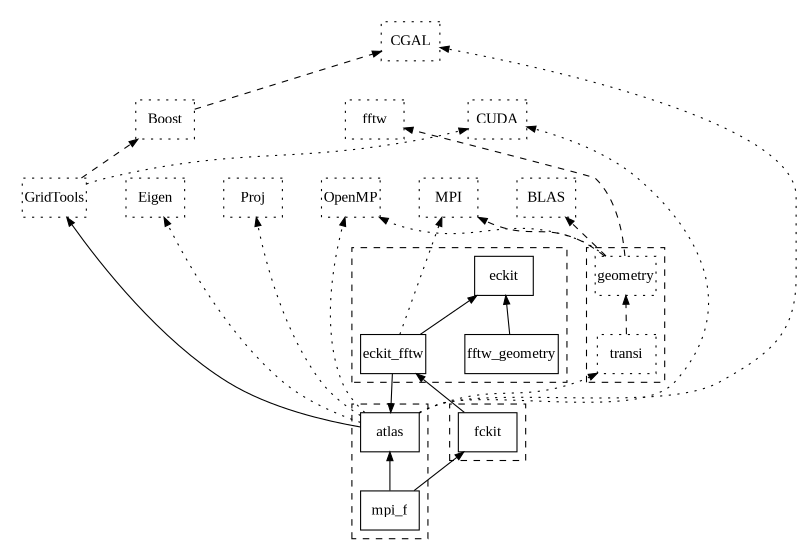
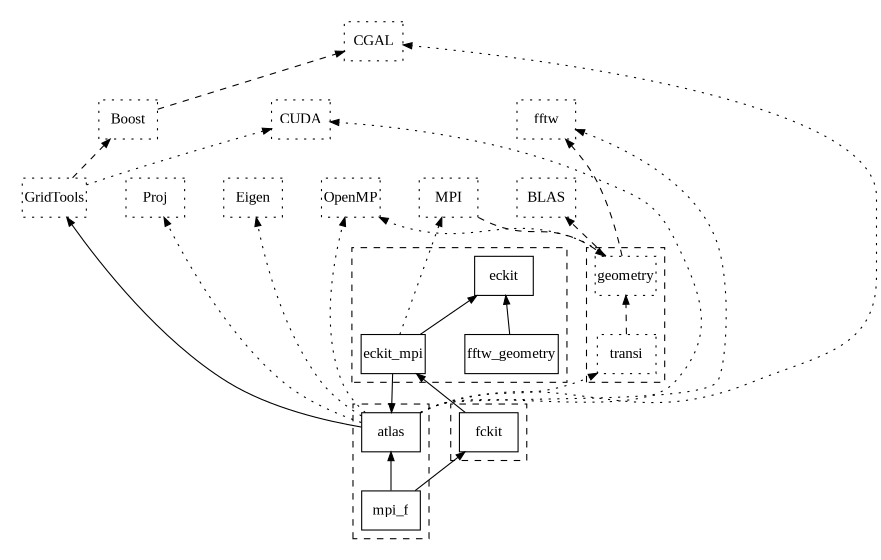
(548, 232) -> (539, 232)
(393, 354) -> (393, 354)
none -> (720, 373)
